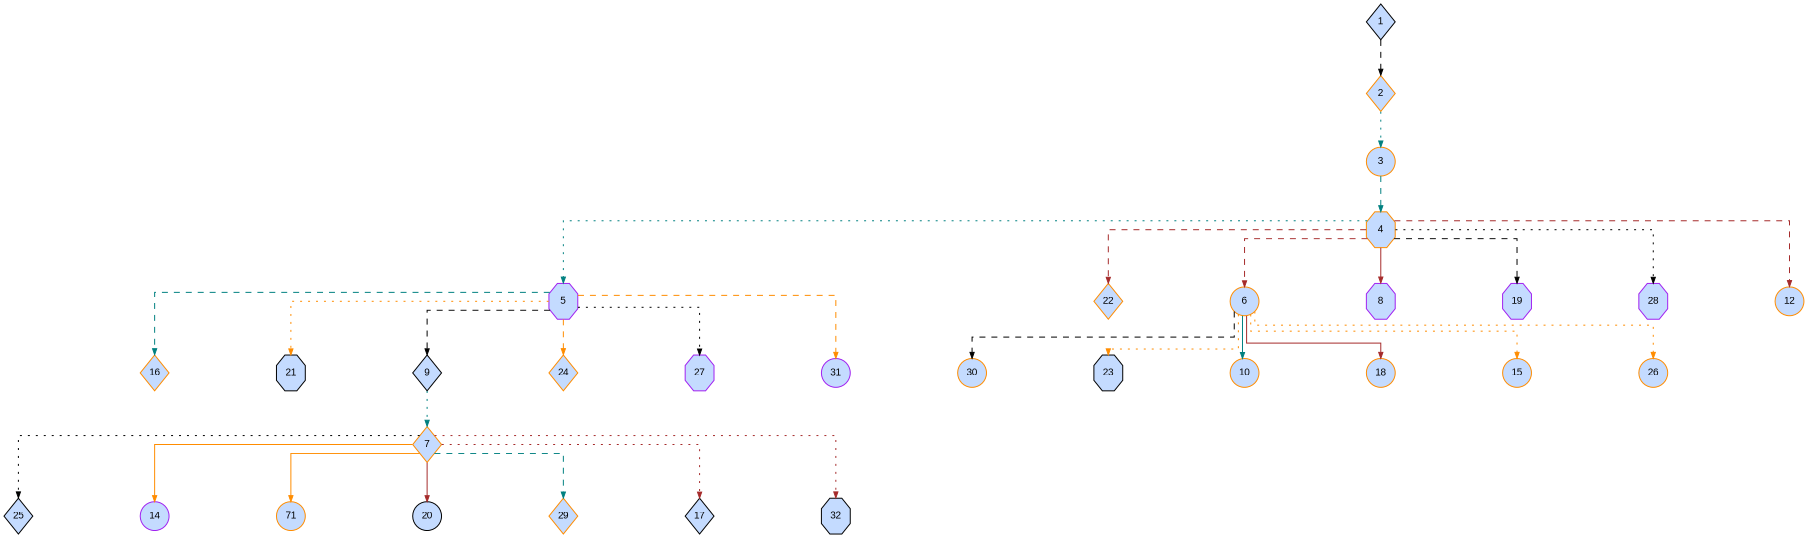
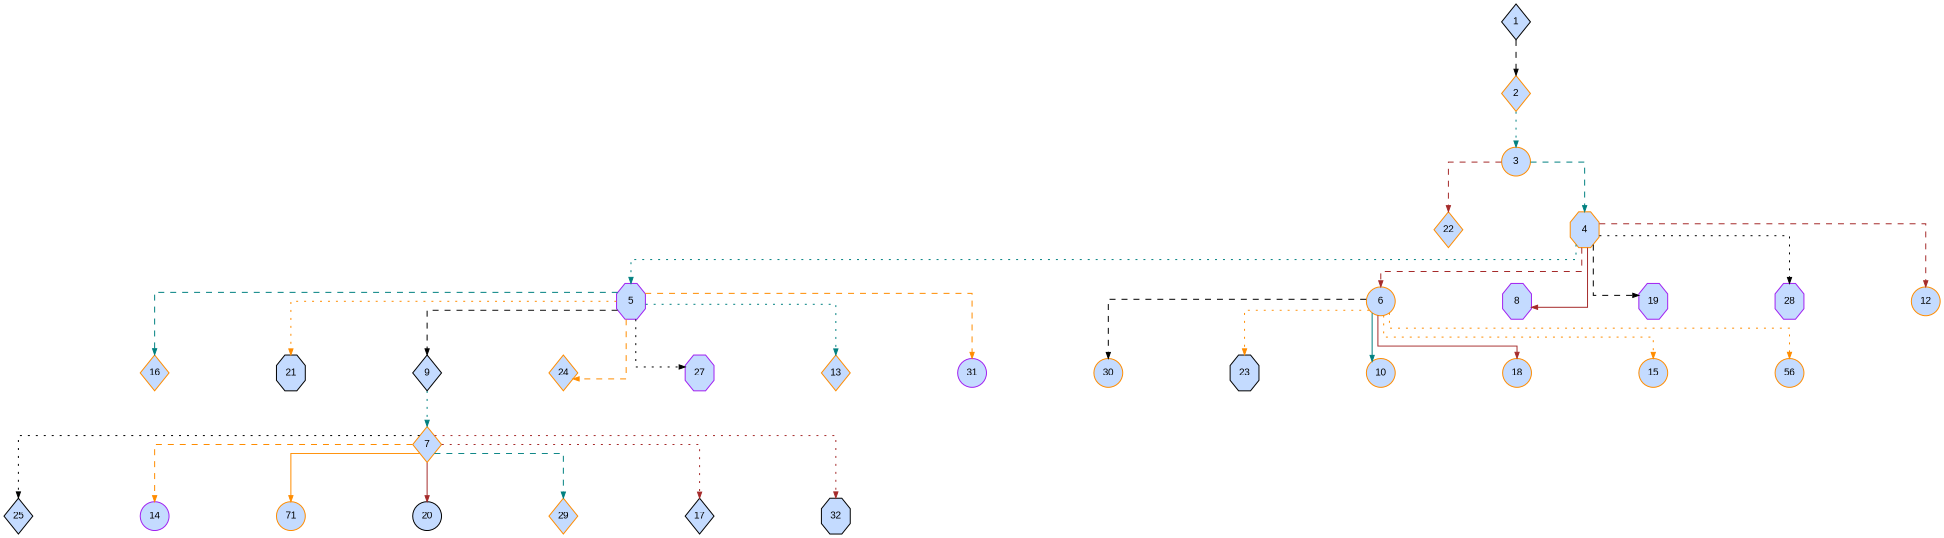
(1213, 230) -> (1453, 162)
none -> (836, 373)
(1653, 373) -> (1790, 373)
(258, 445) -> (258, 445)
